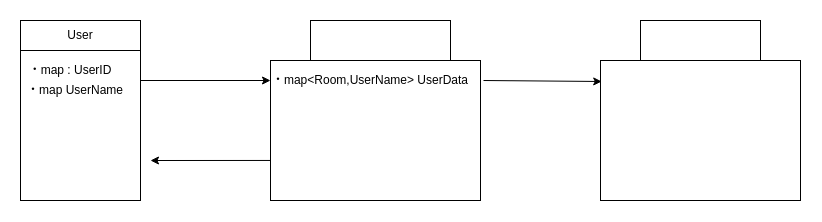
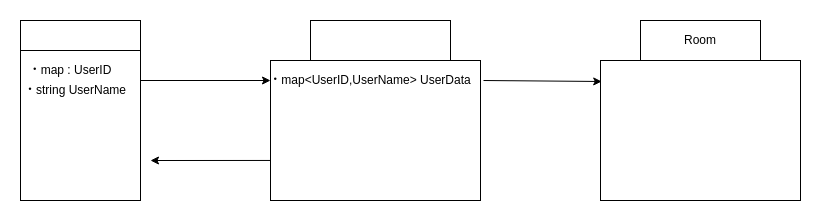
(81, 36) -> none
none -> (701, 41)
(371, 81) -> (371, 81)
(76, 91) -> (76, 91)
